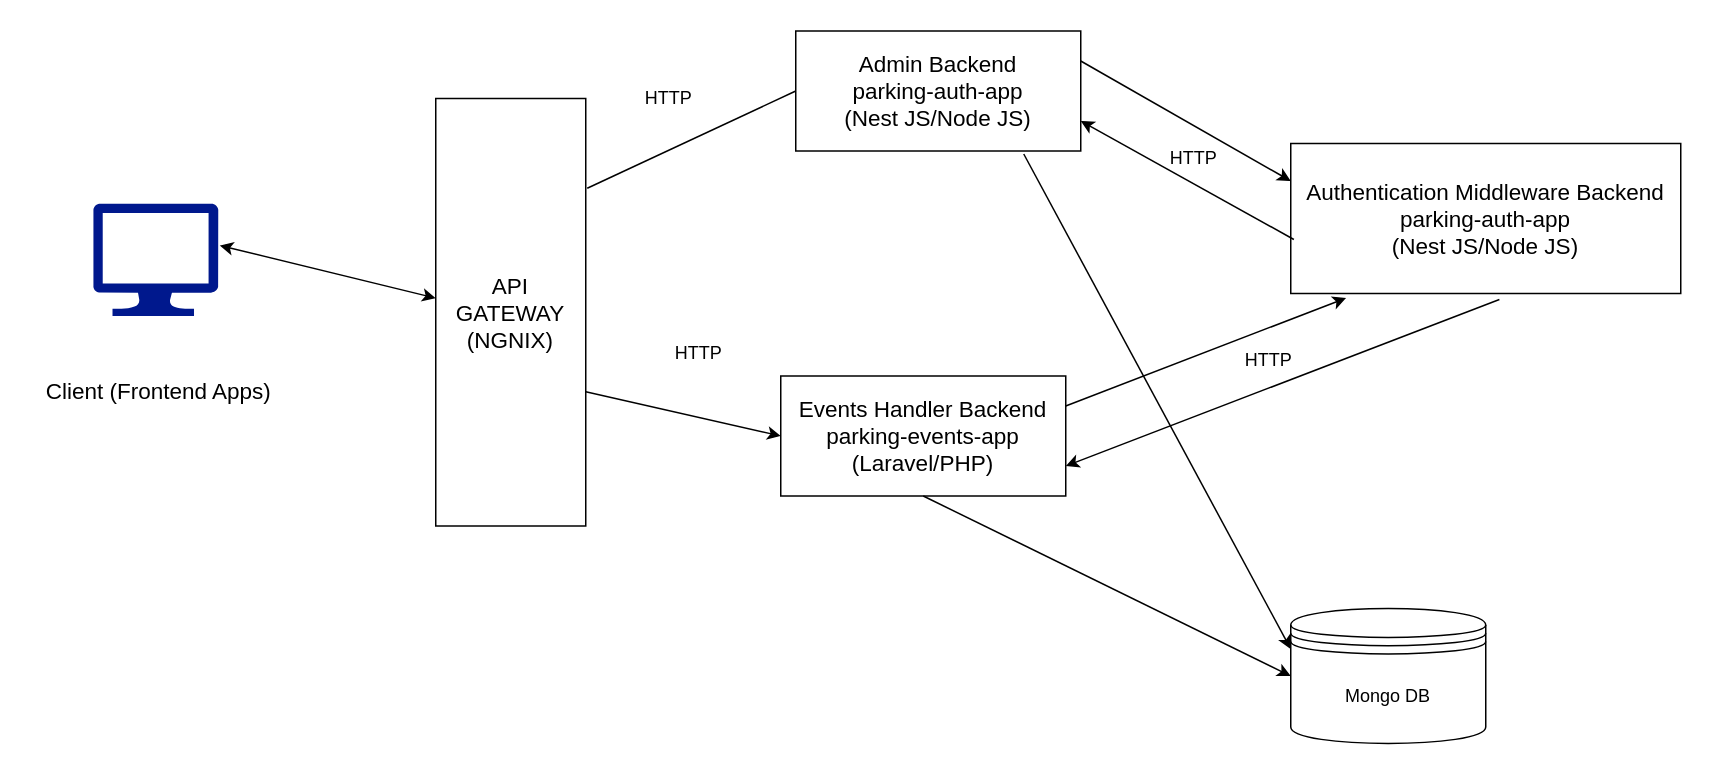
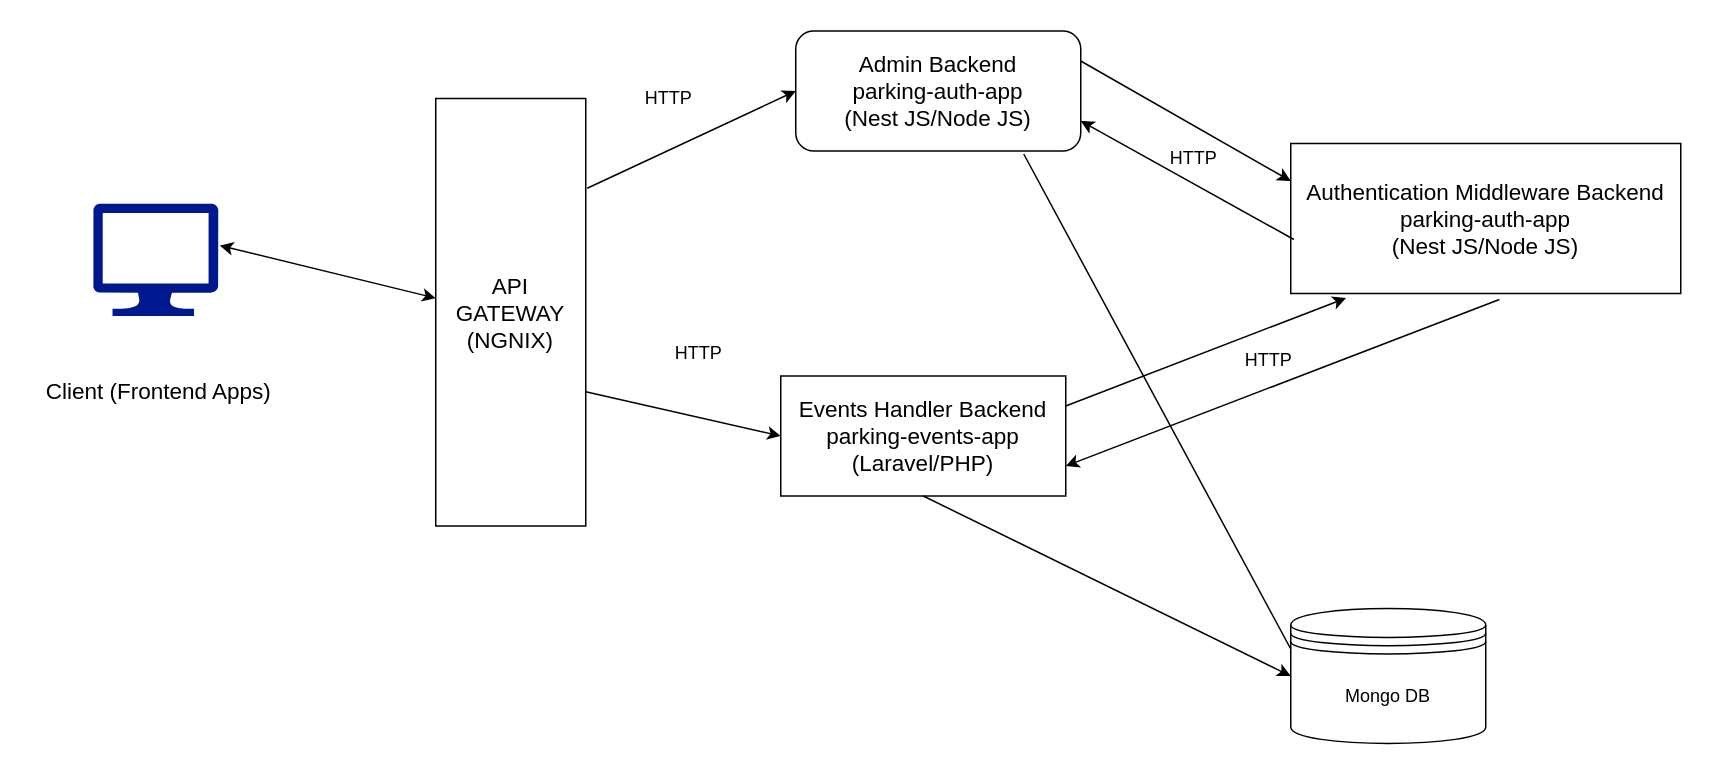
(938, 91) -> (938, 91)
(789, 94) -> (785, 96)
(1285, 639) -> (1287, 643)
